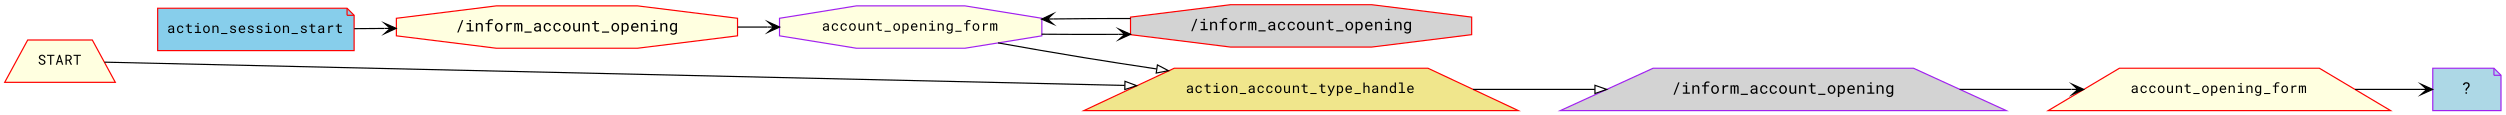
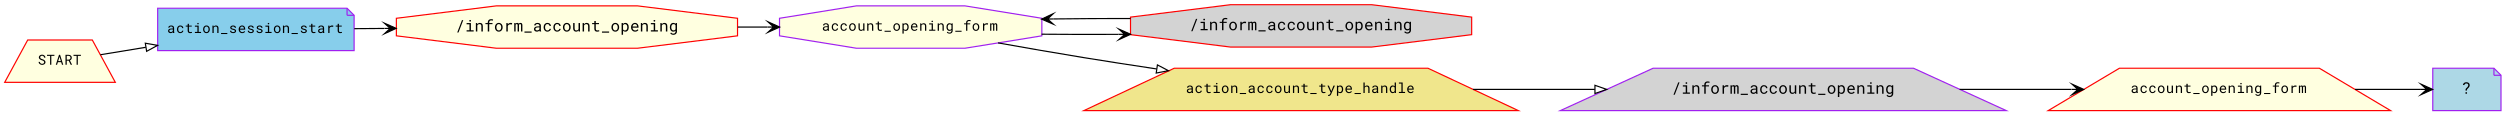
(256, 29) -> (256, 29)
(615, 74) -> (123, 51)
